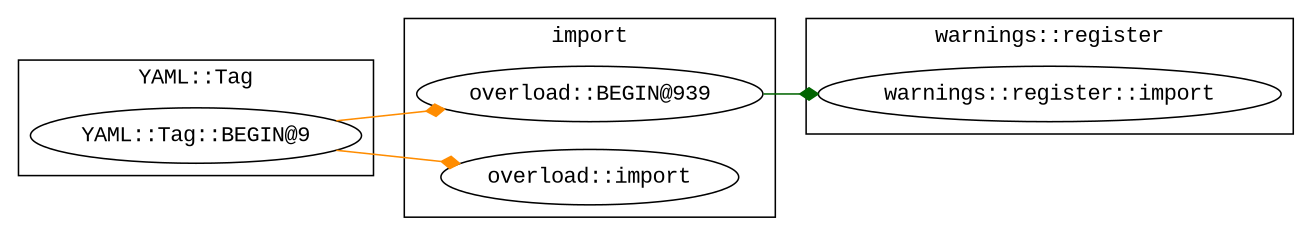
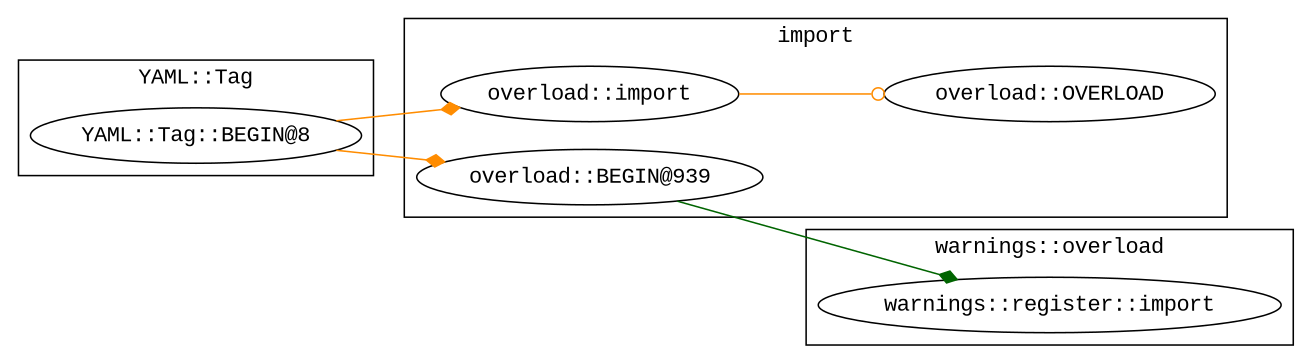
(1050, 36) -> (1050, 247)
none -> (1050, 94)
(196, 136) -> (196, 136)
